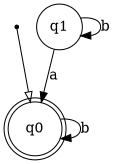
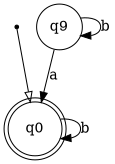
(59, 27) -> (59, 27)
